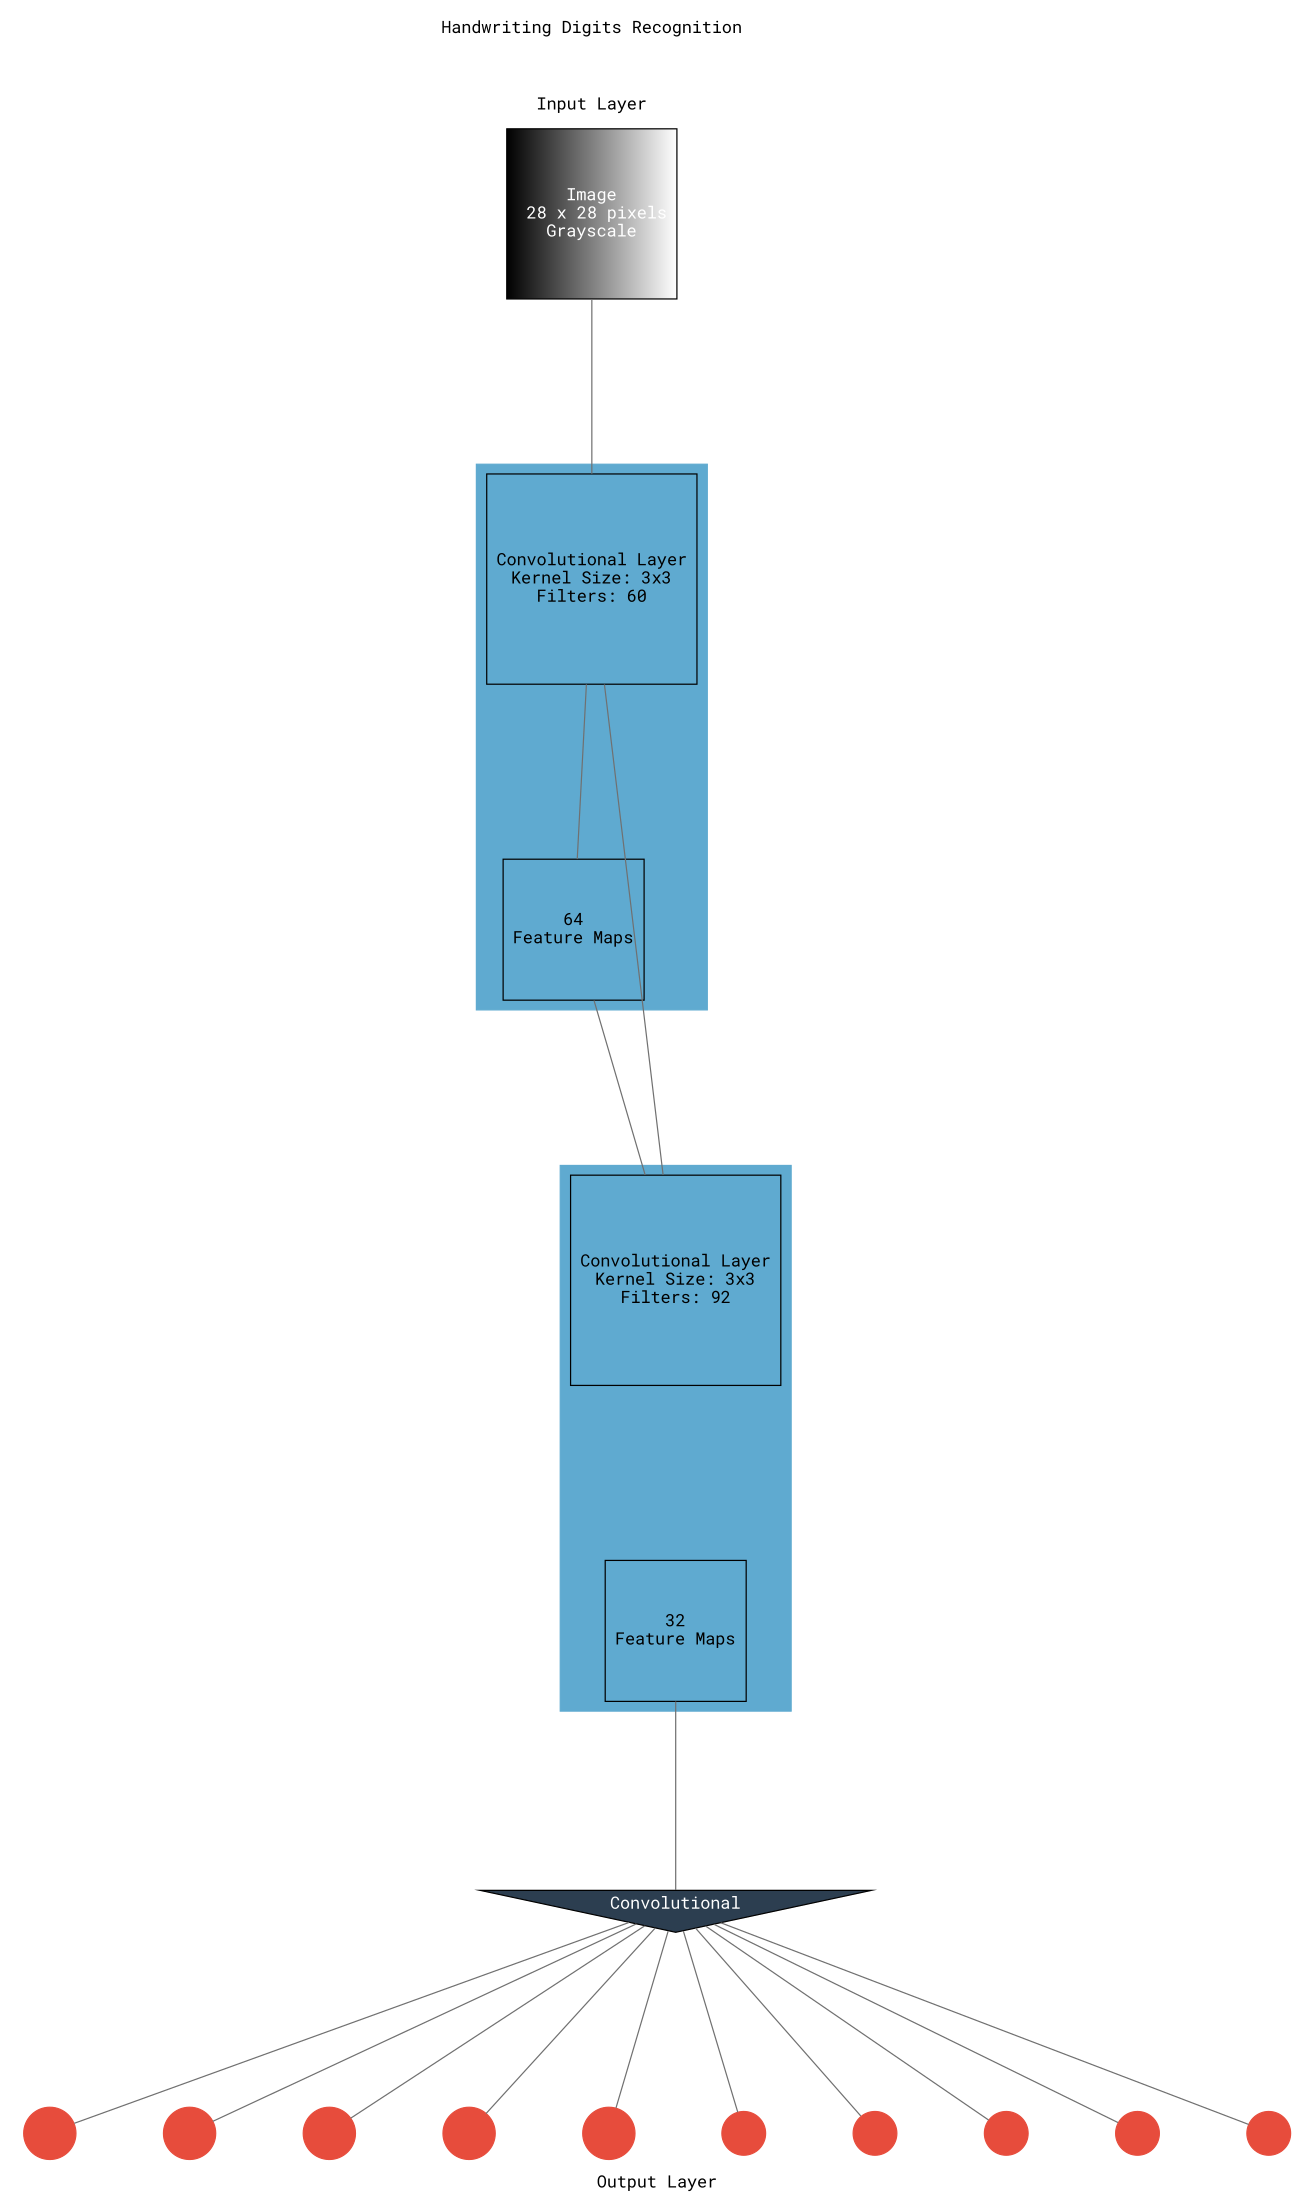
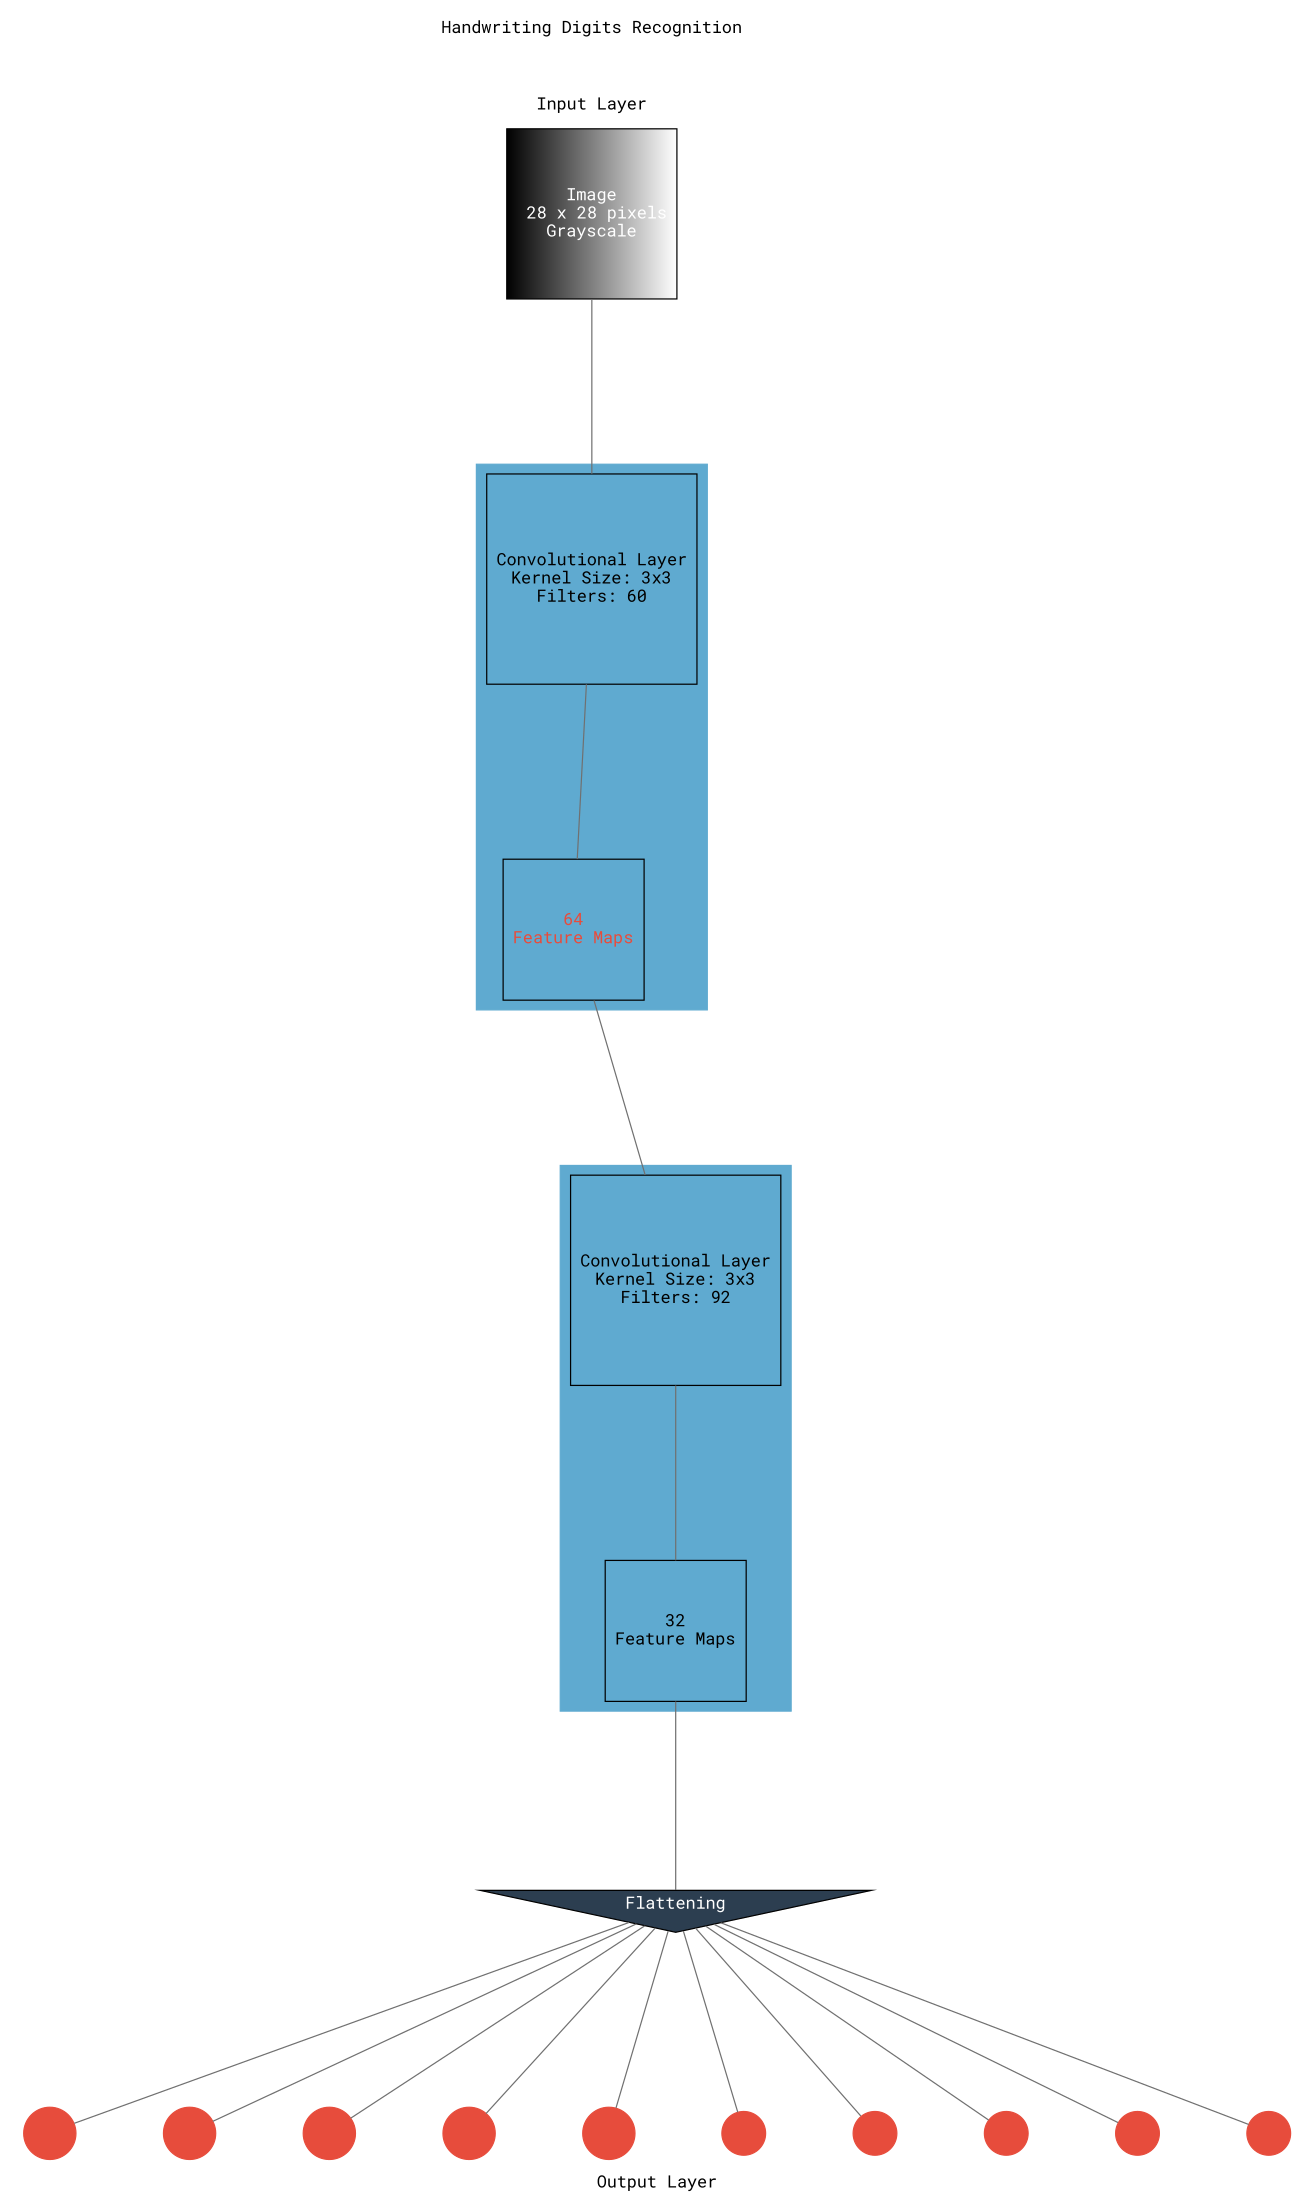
(574, 930) -> (574, 930)
(634, 930) -> (676, 1473)
(676, 1904) -> (676, 1904)
